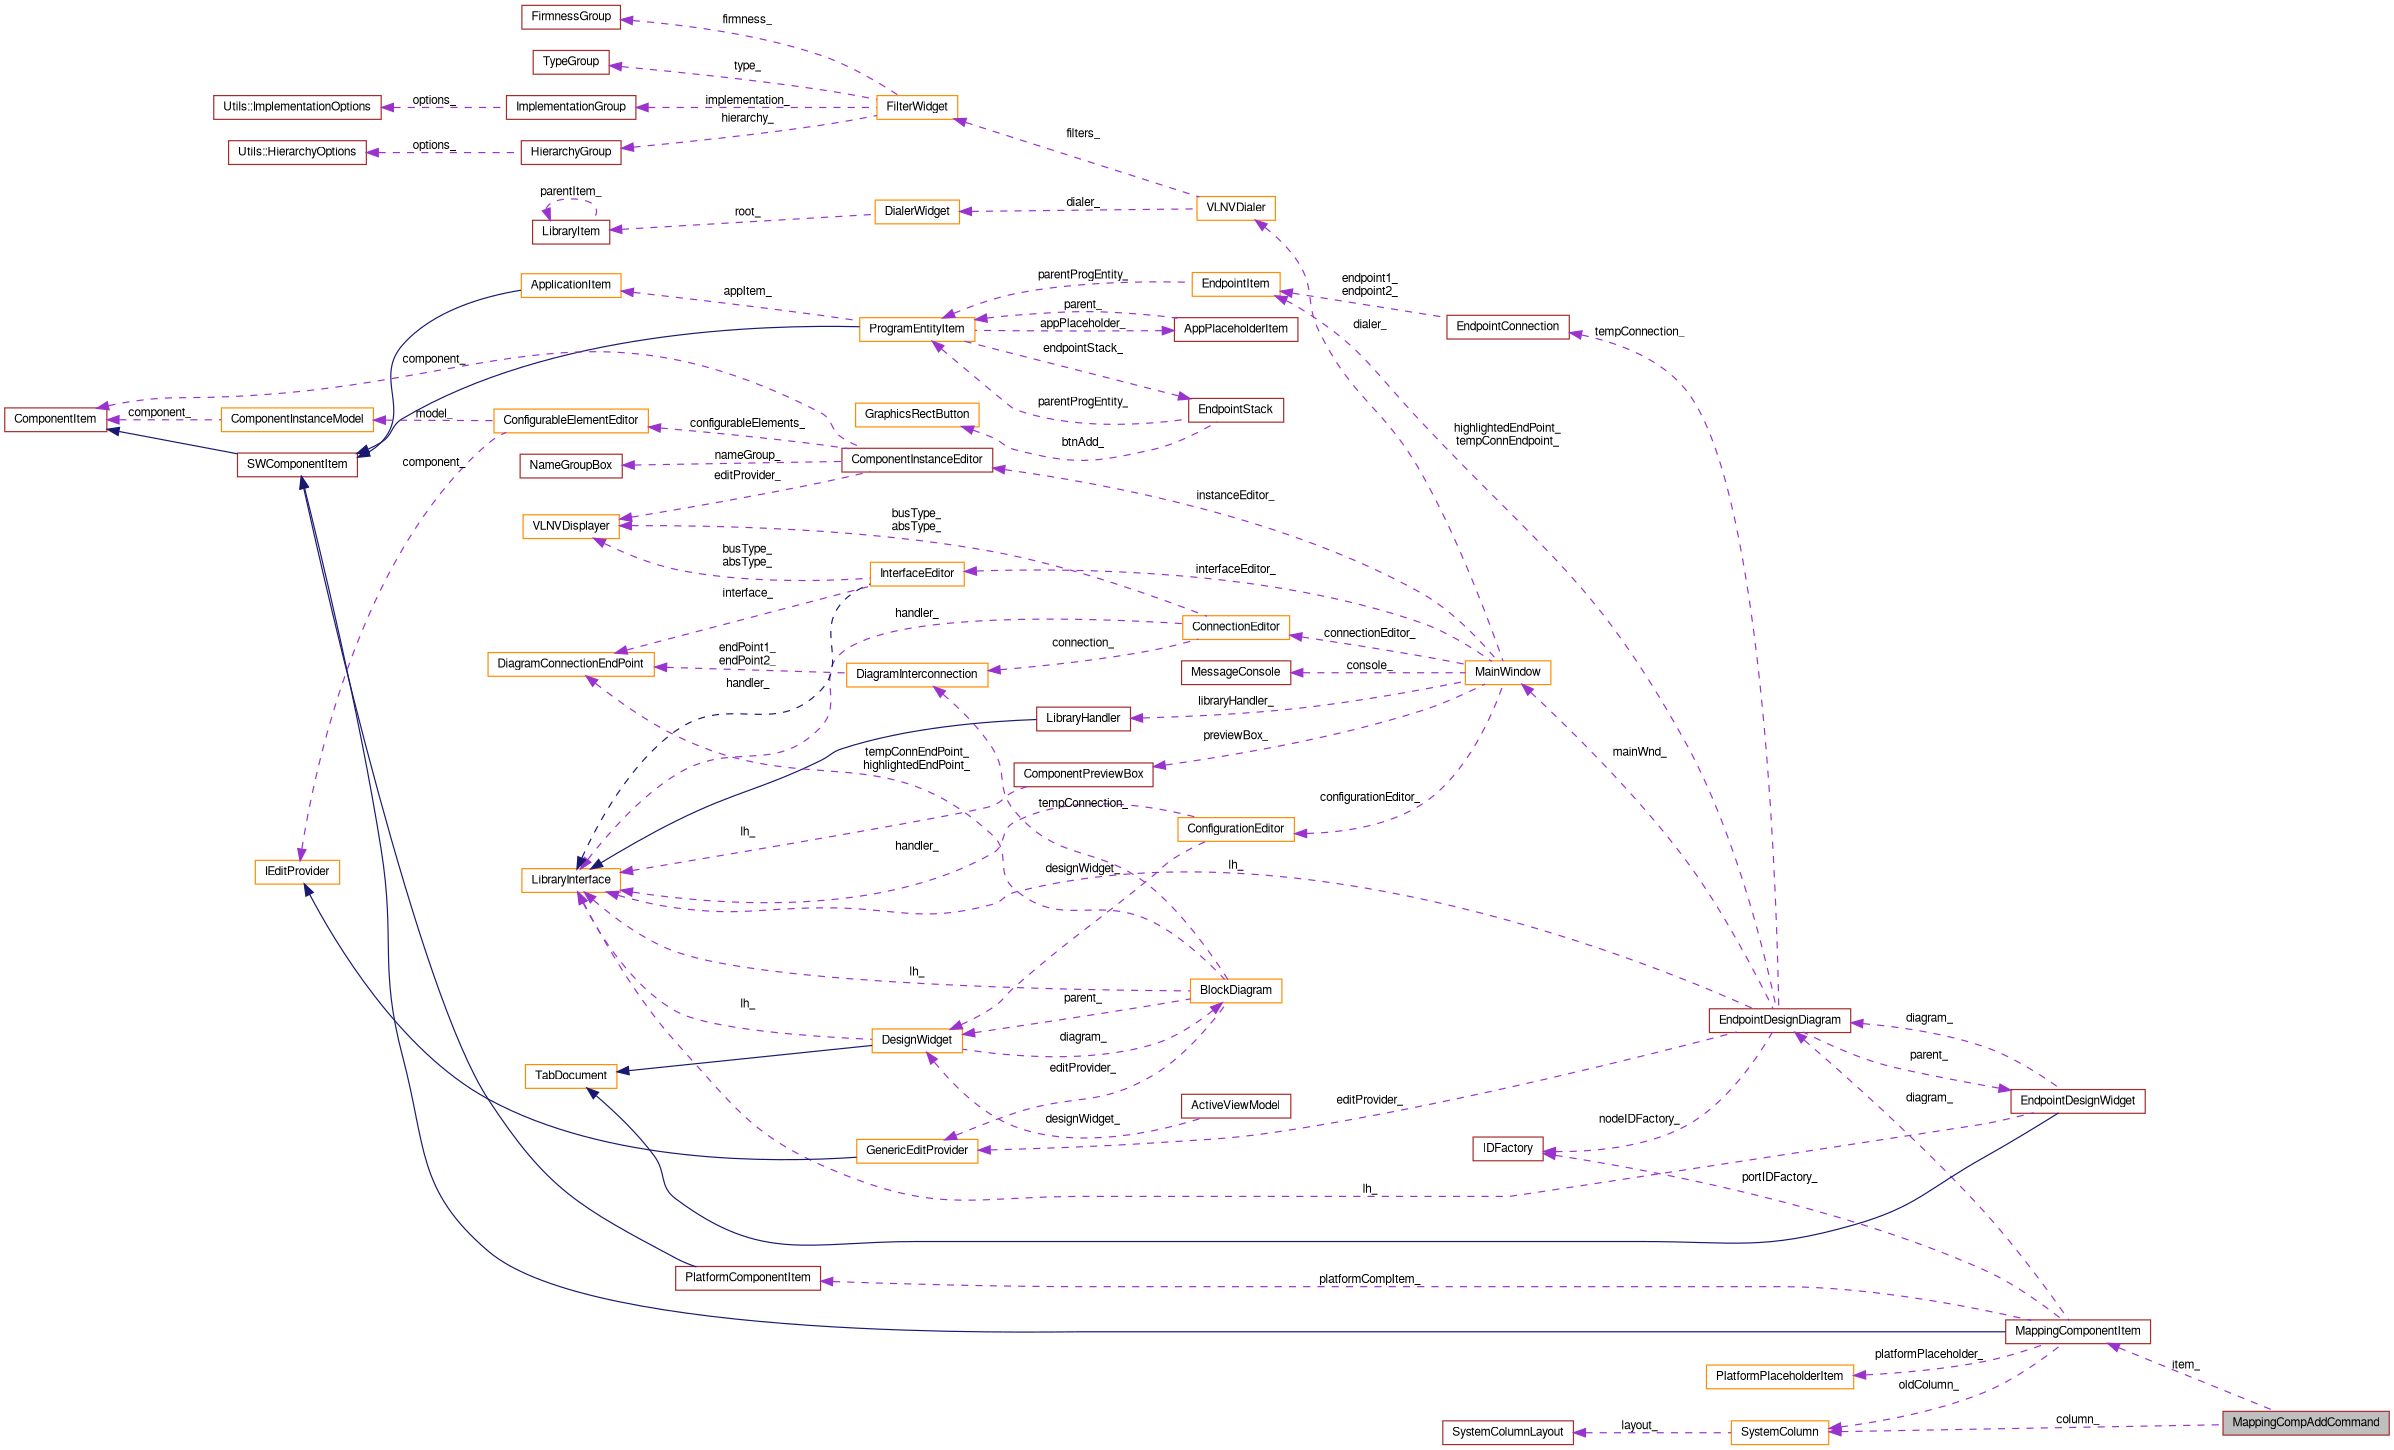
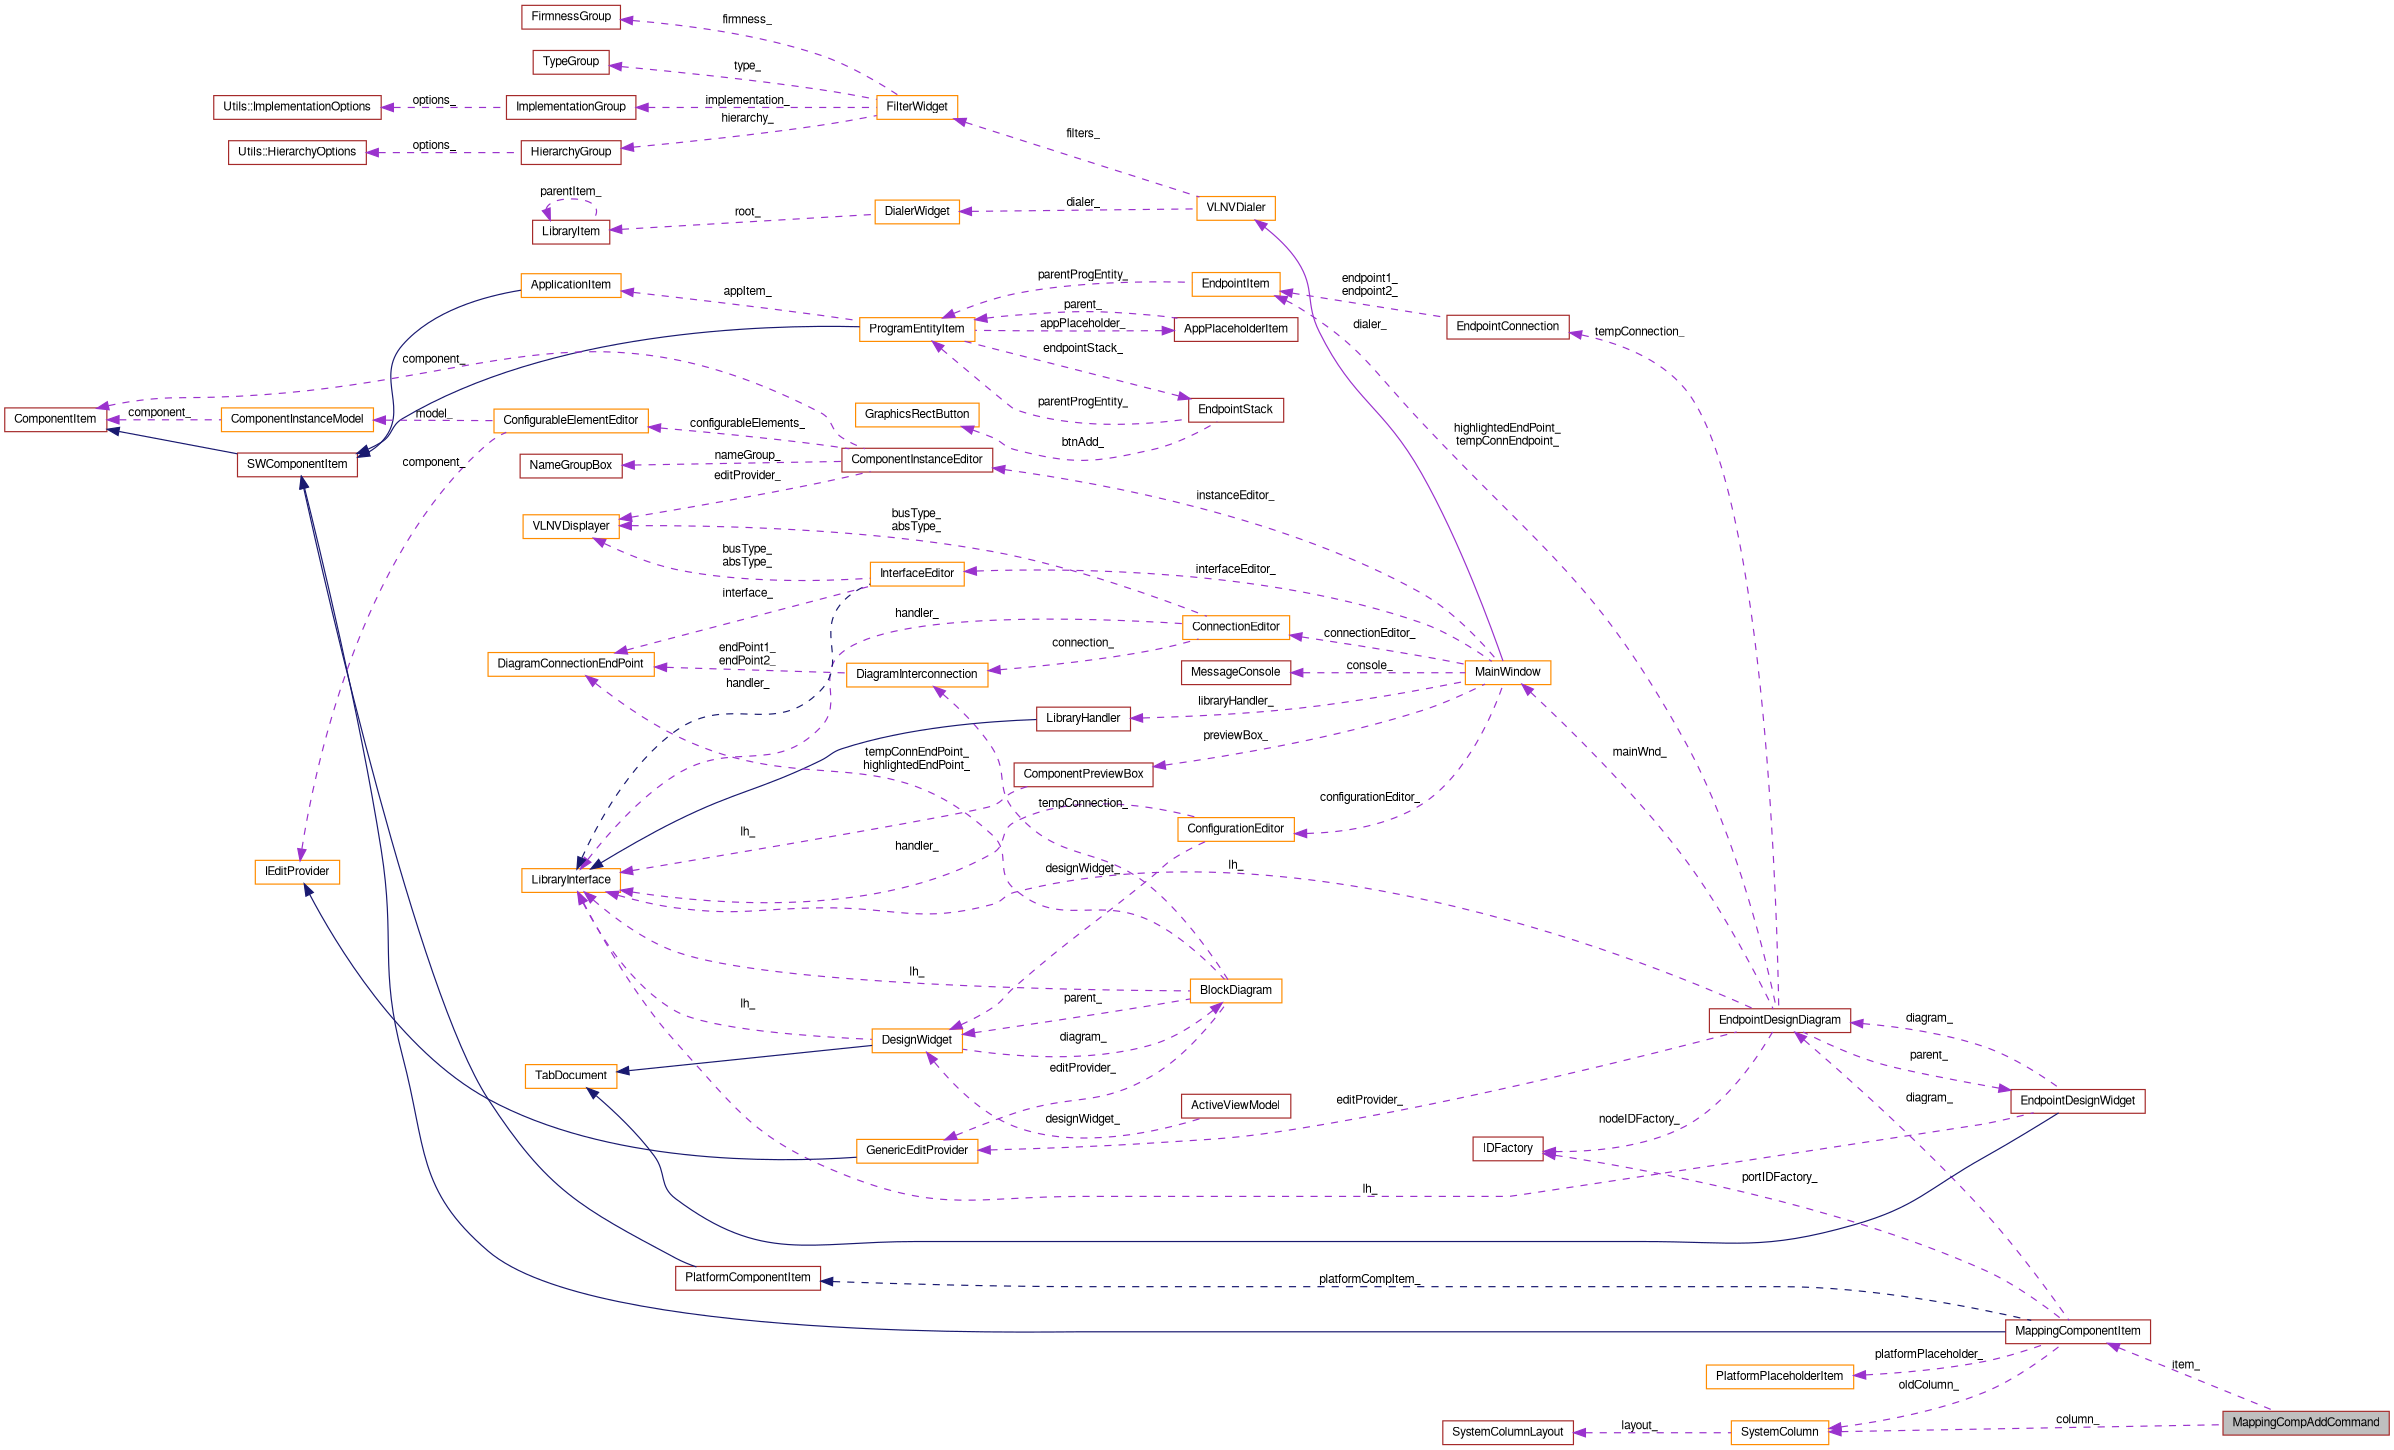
(1396, 435) -> (1396, 435)
(1433, 1287) -> (1433, 1287)
